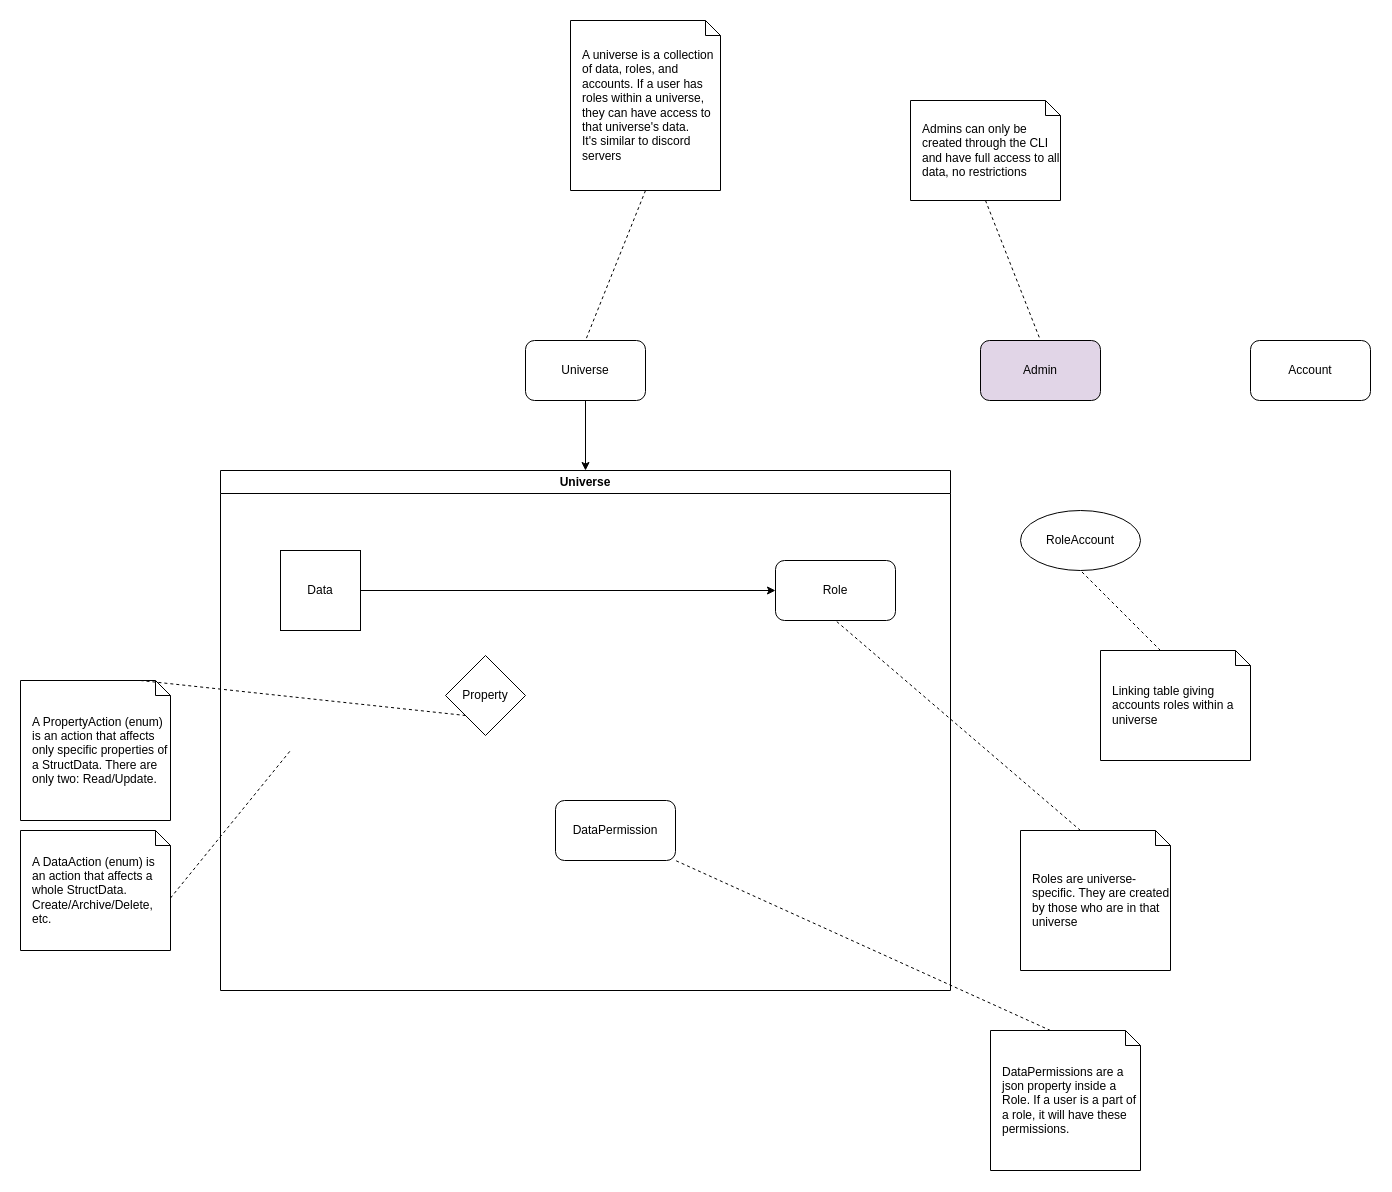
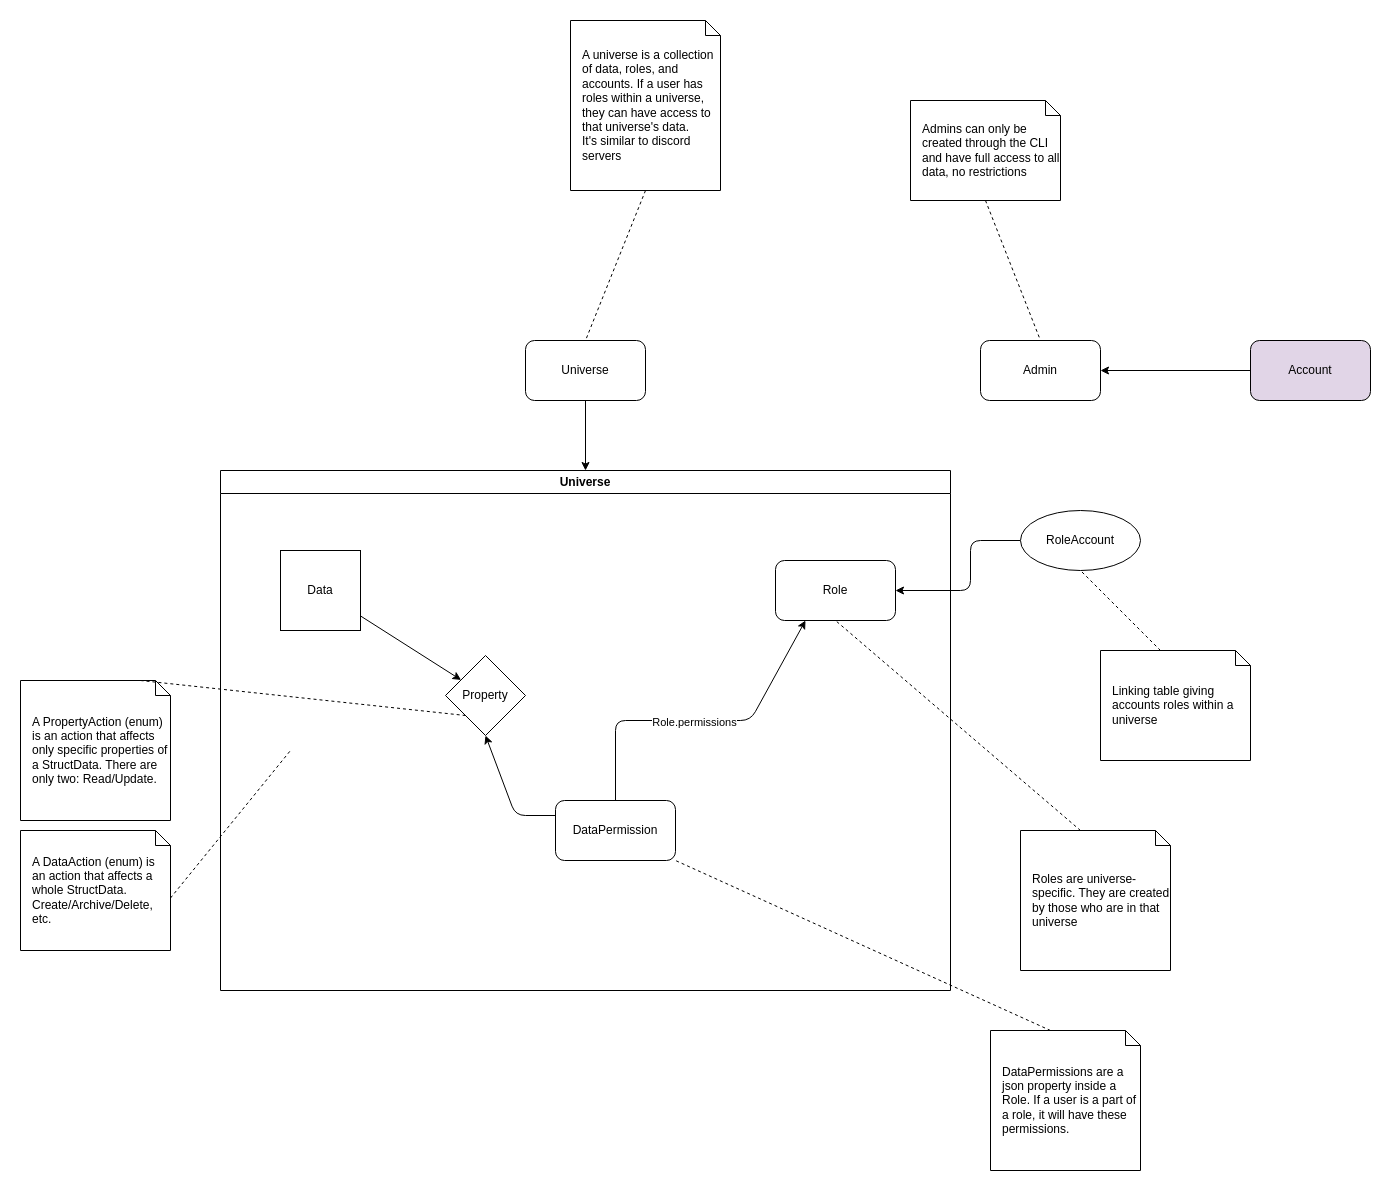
(1041, 371) -> (1041, 371)
none -> (1179, 371)
(1311, 371) -> (1311, 371)
none -> (971, 575)
(565, 591) -> (408, 646)
none -> (697, 721)
none -> (507, 793)
